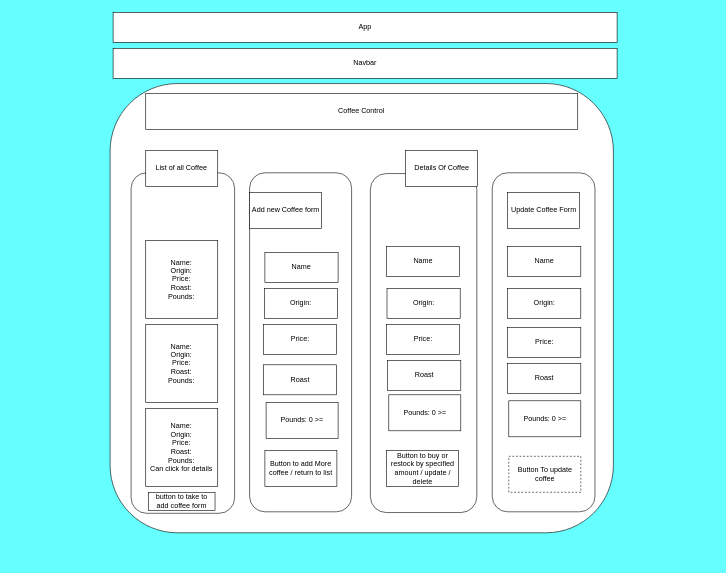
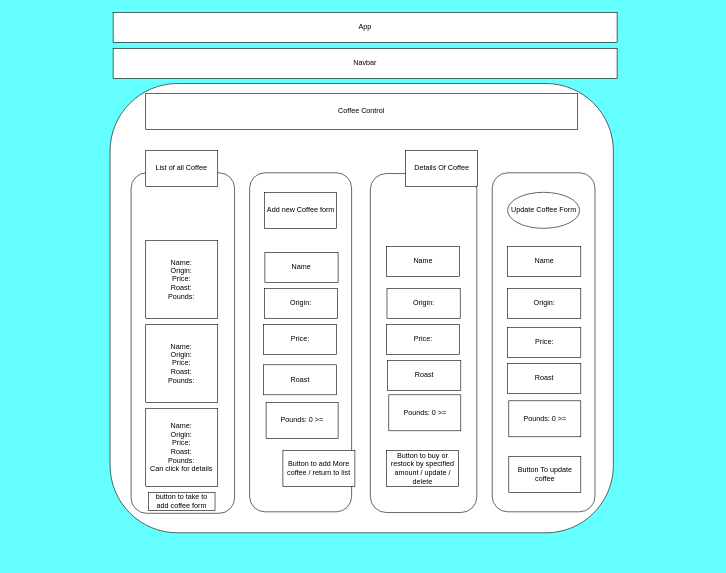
(286, 210) -> (301, 210)
(544, 210) -> (544, 210)
(301, 468) -> (319, 468)
(545, 474) -> (545, 474)
